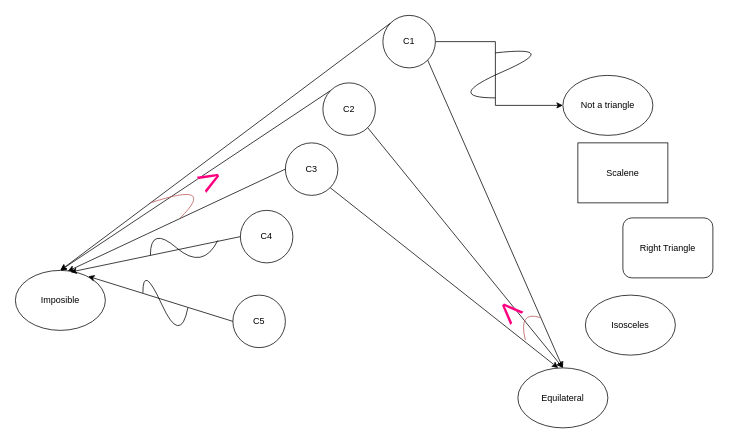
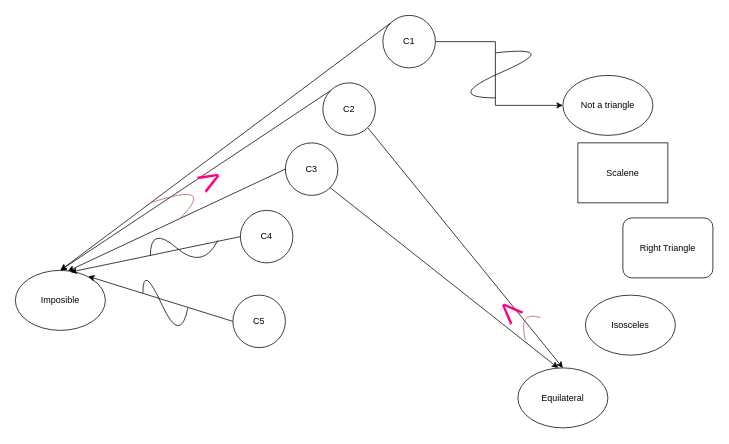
(494, 211) -> none
